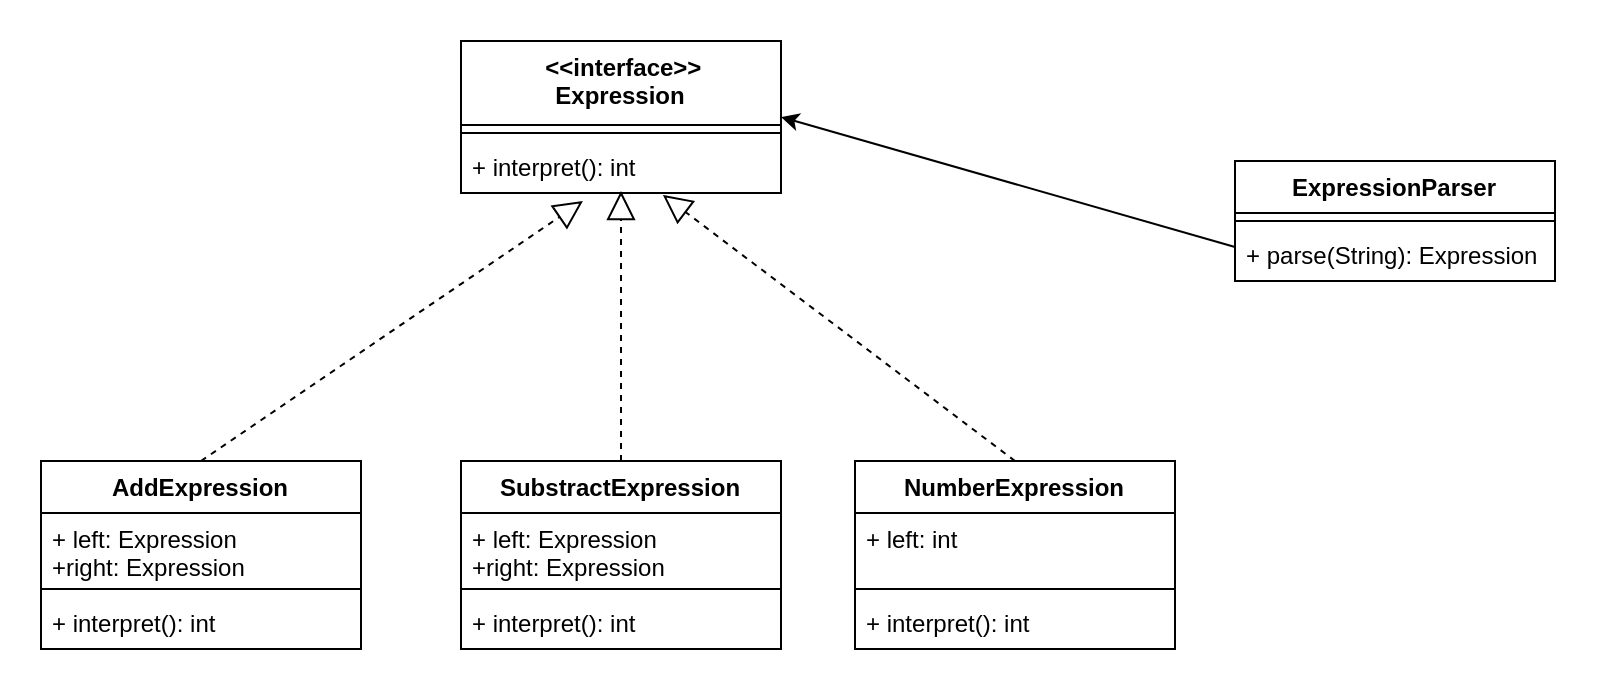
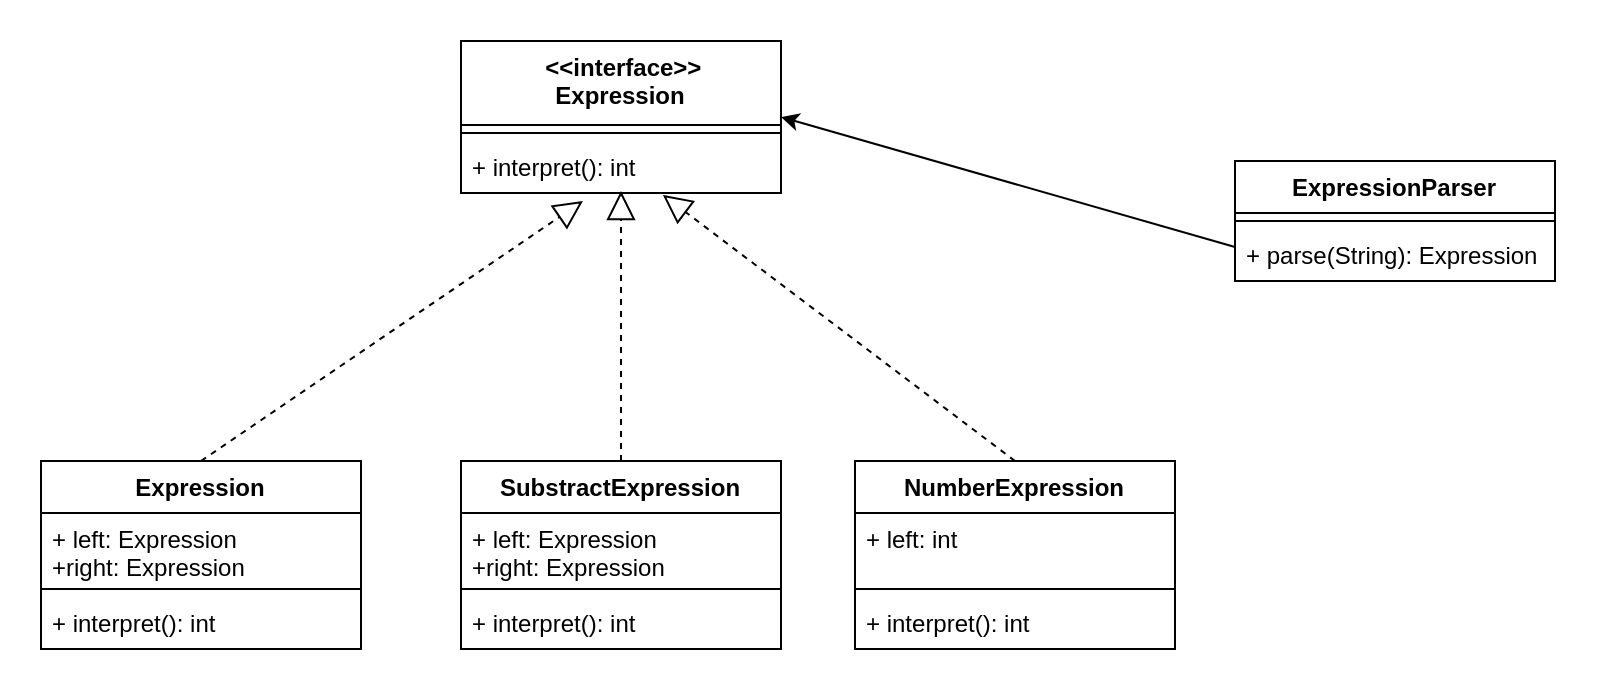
(200, 488) -> (200, 488)
